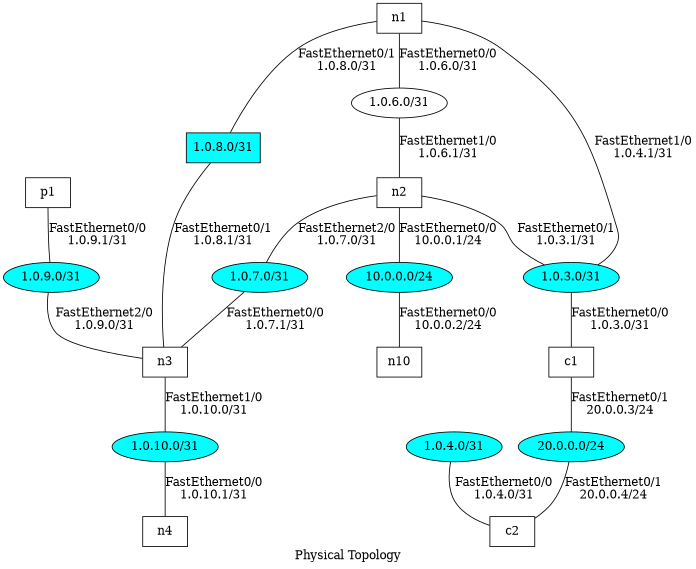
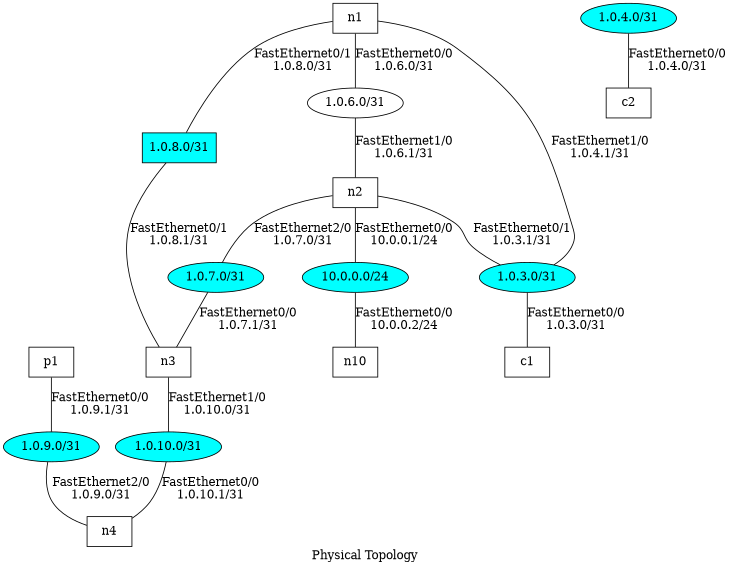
(77, 344) -> (53, 502)
(571, 447) -> none
